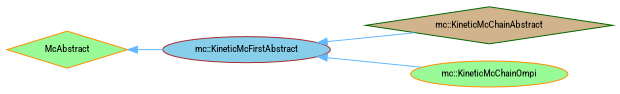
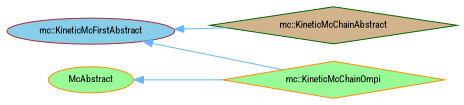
(67, 50) -> (91, 80)
(150, 50) -> (183, 80)
(489, 74) -> (333, 80)
